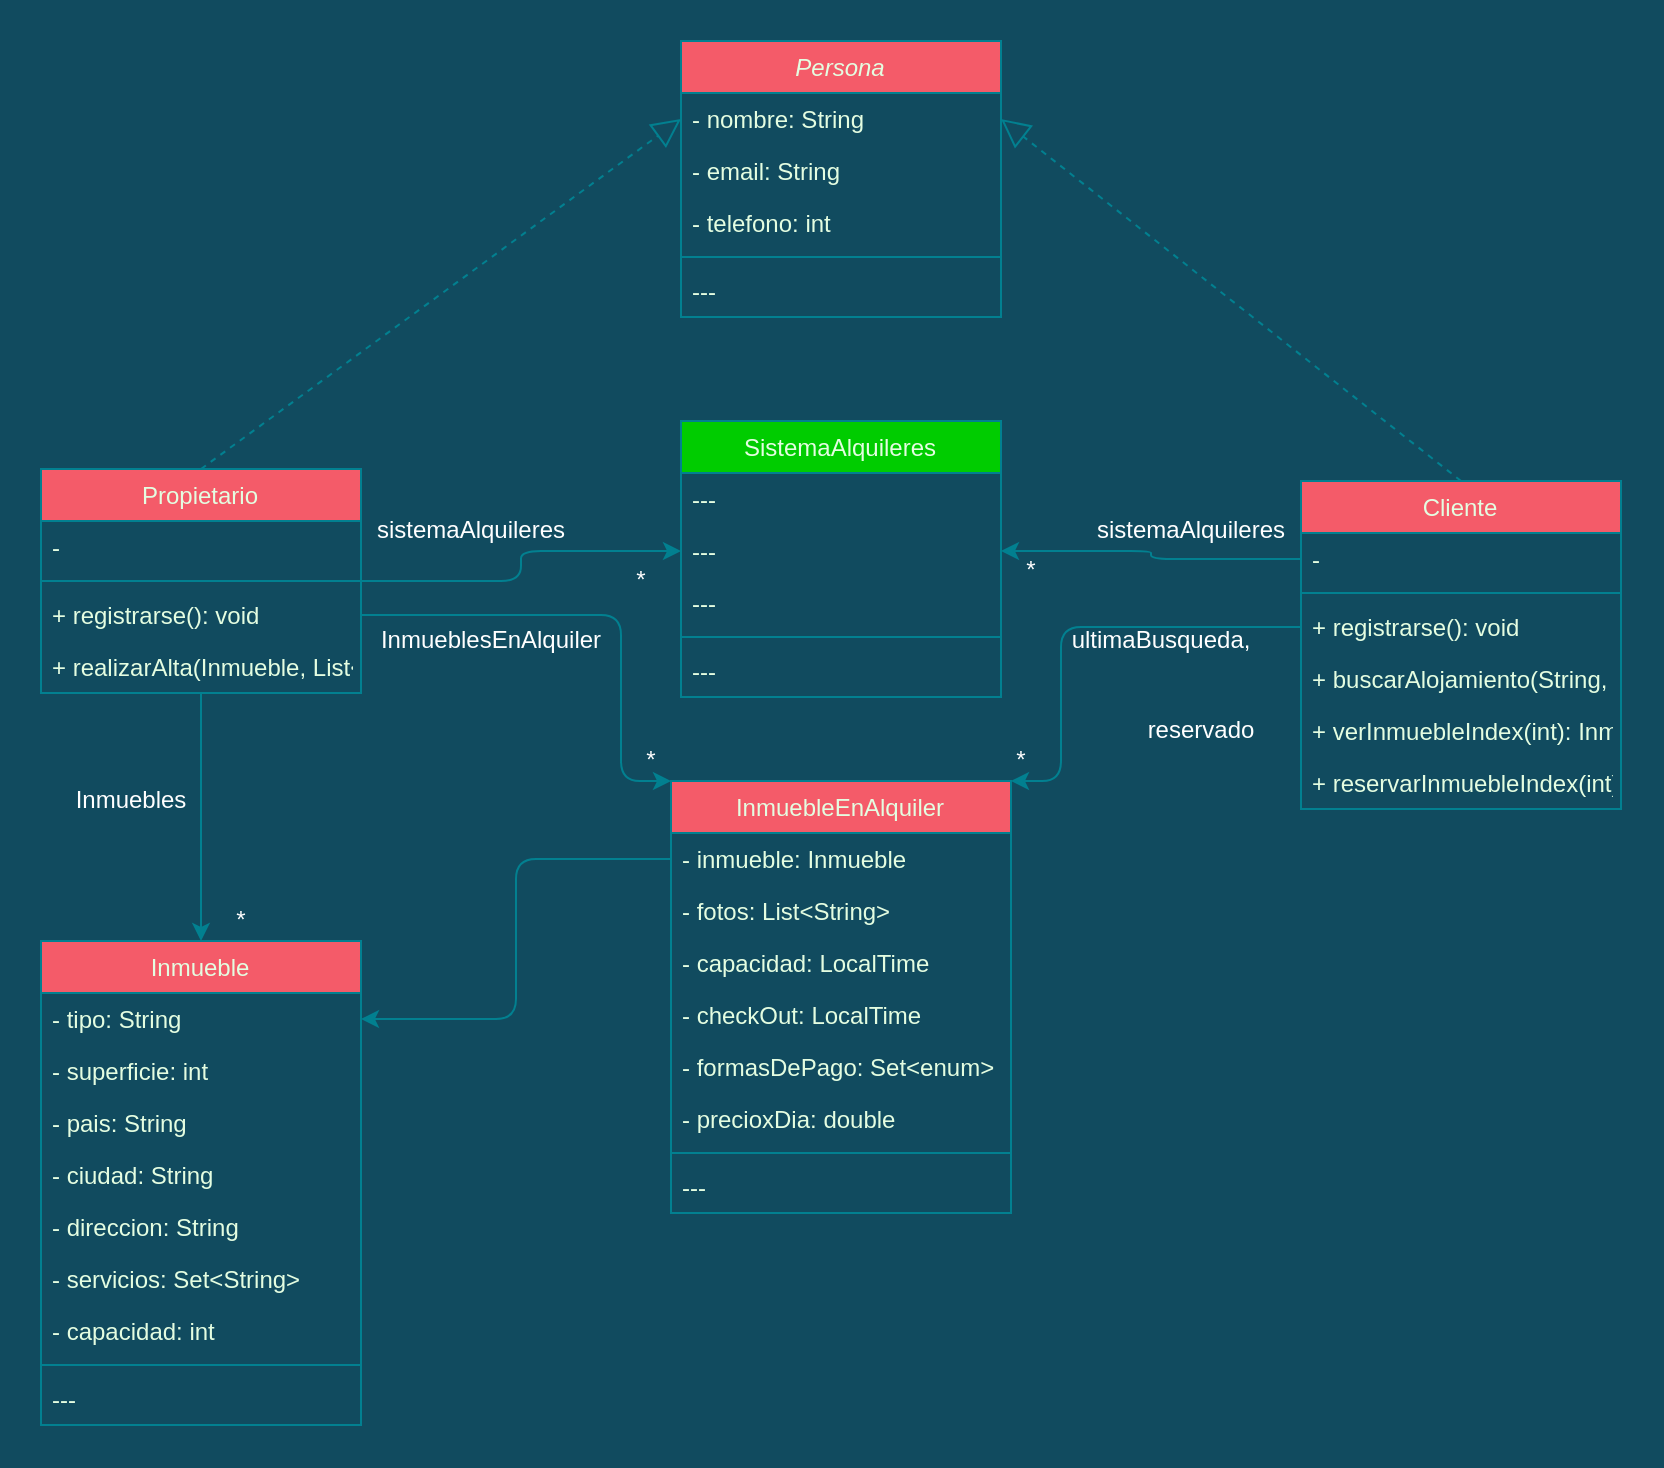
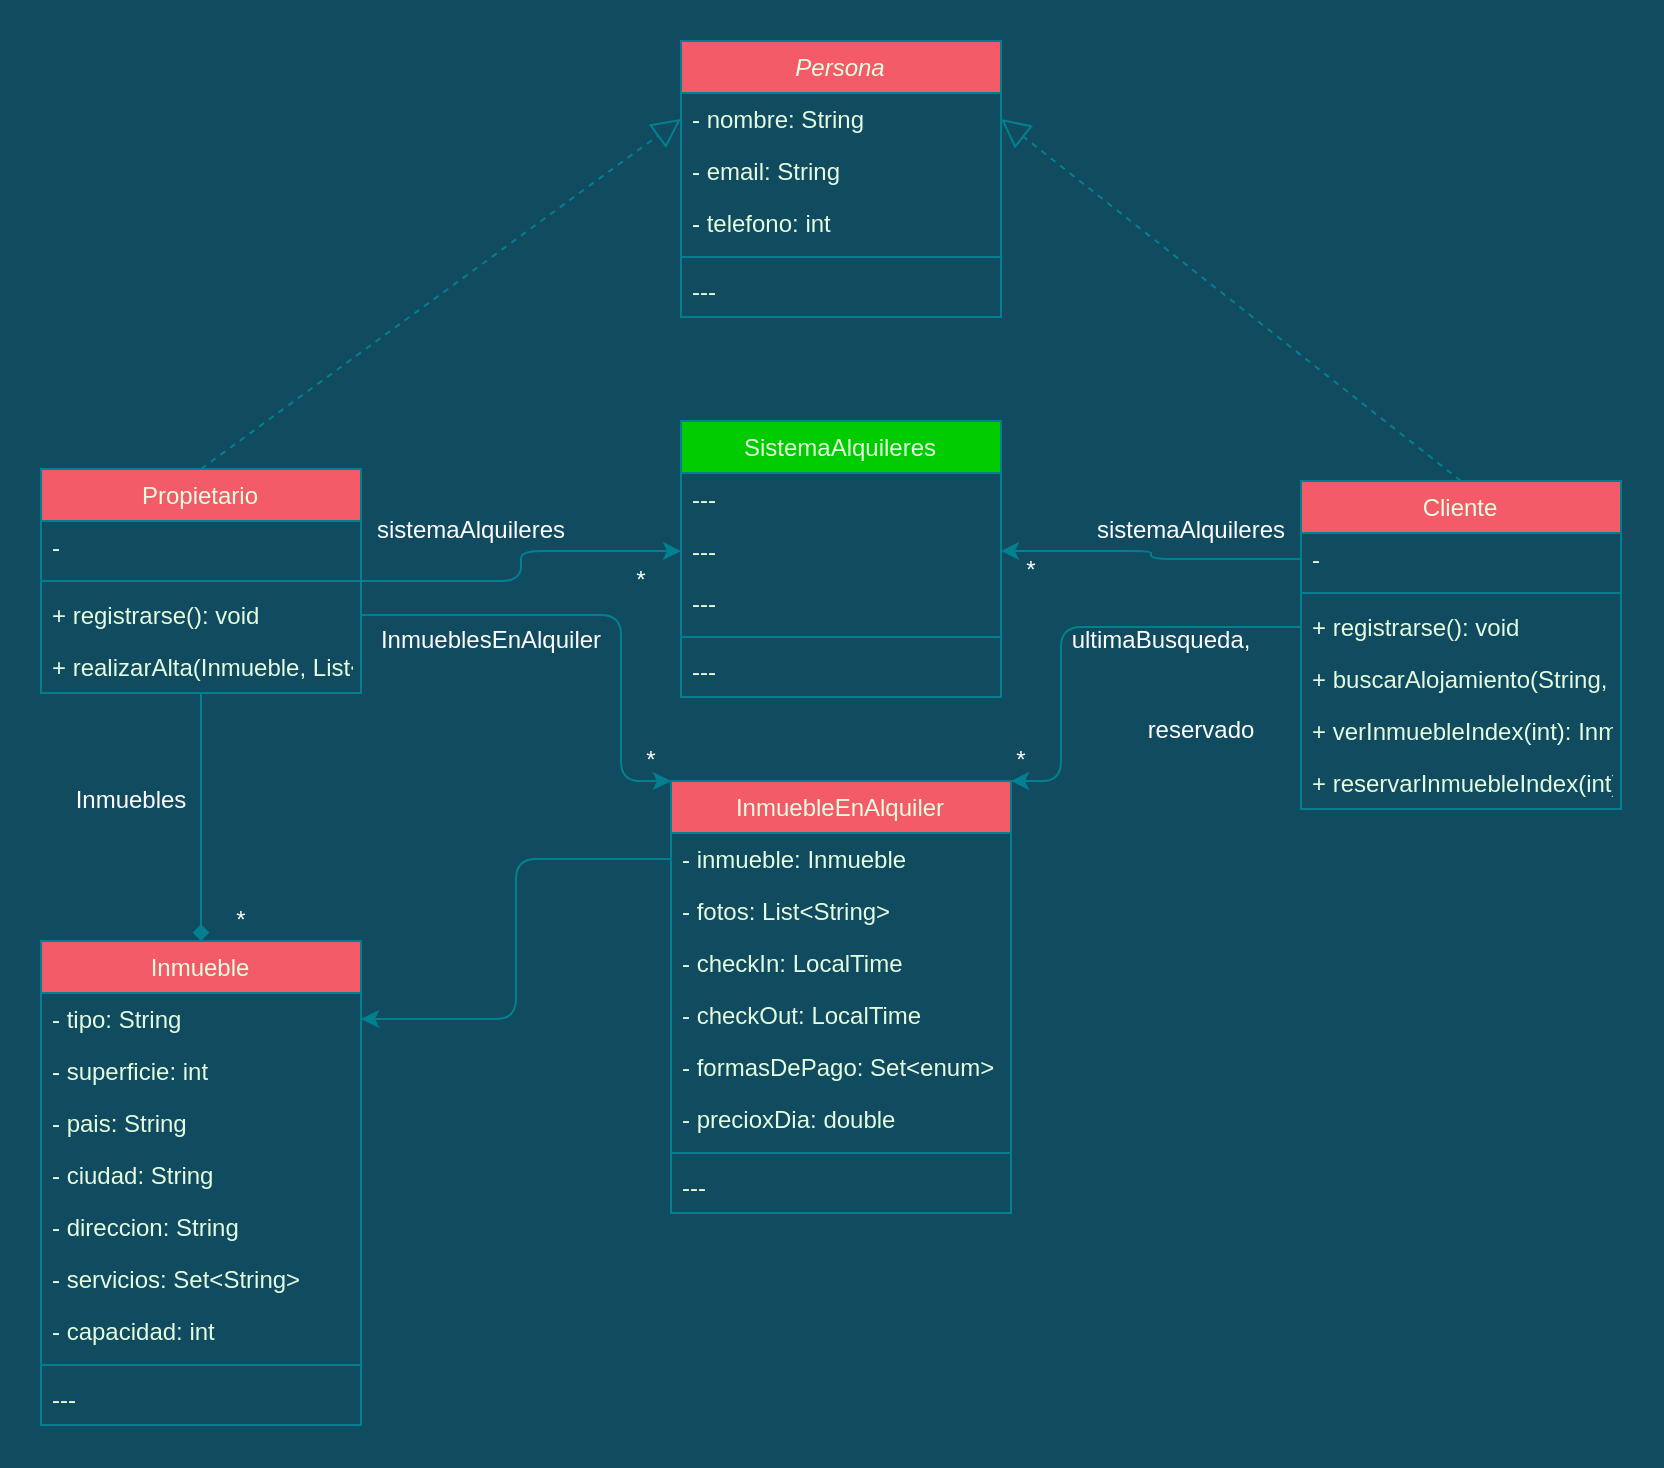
(201, 926) -> (201, 925)
(811, 964) -> (801, 964)
